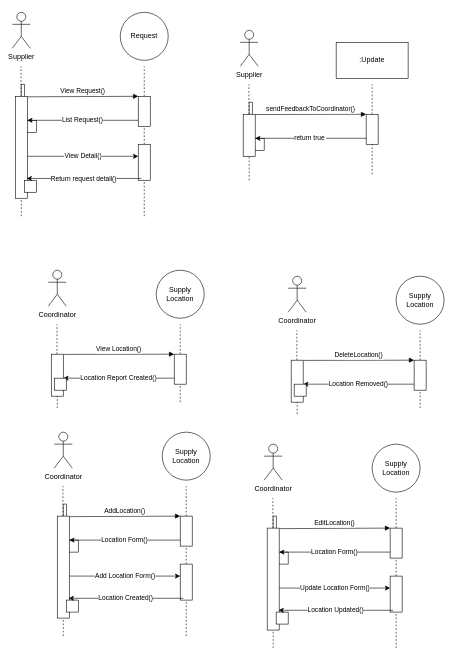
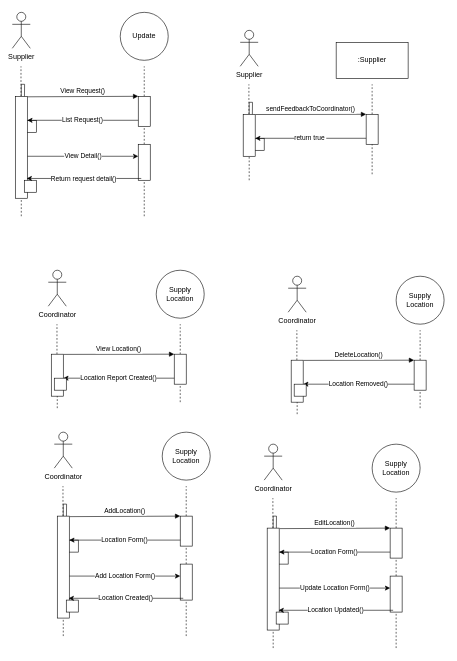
(144, 36) -> (144, 36)
(372, 60) -> (372, 60)
